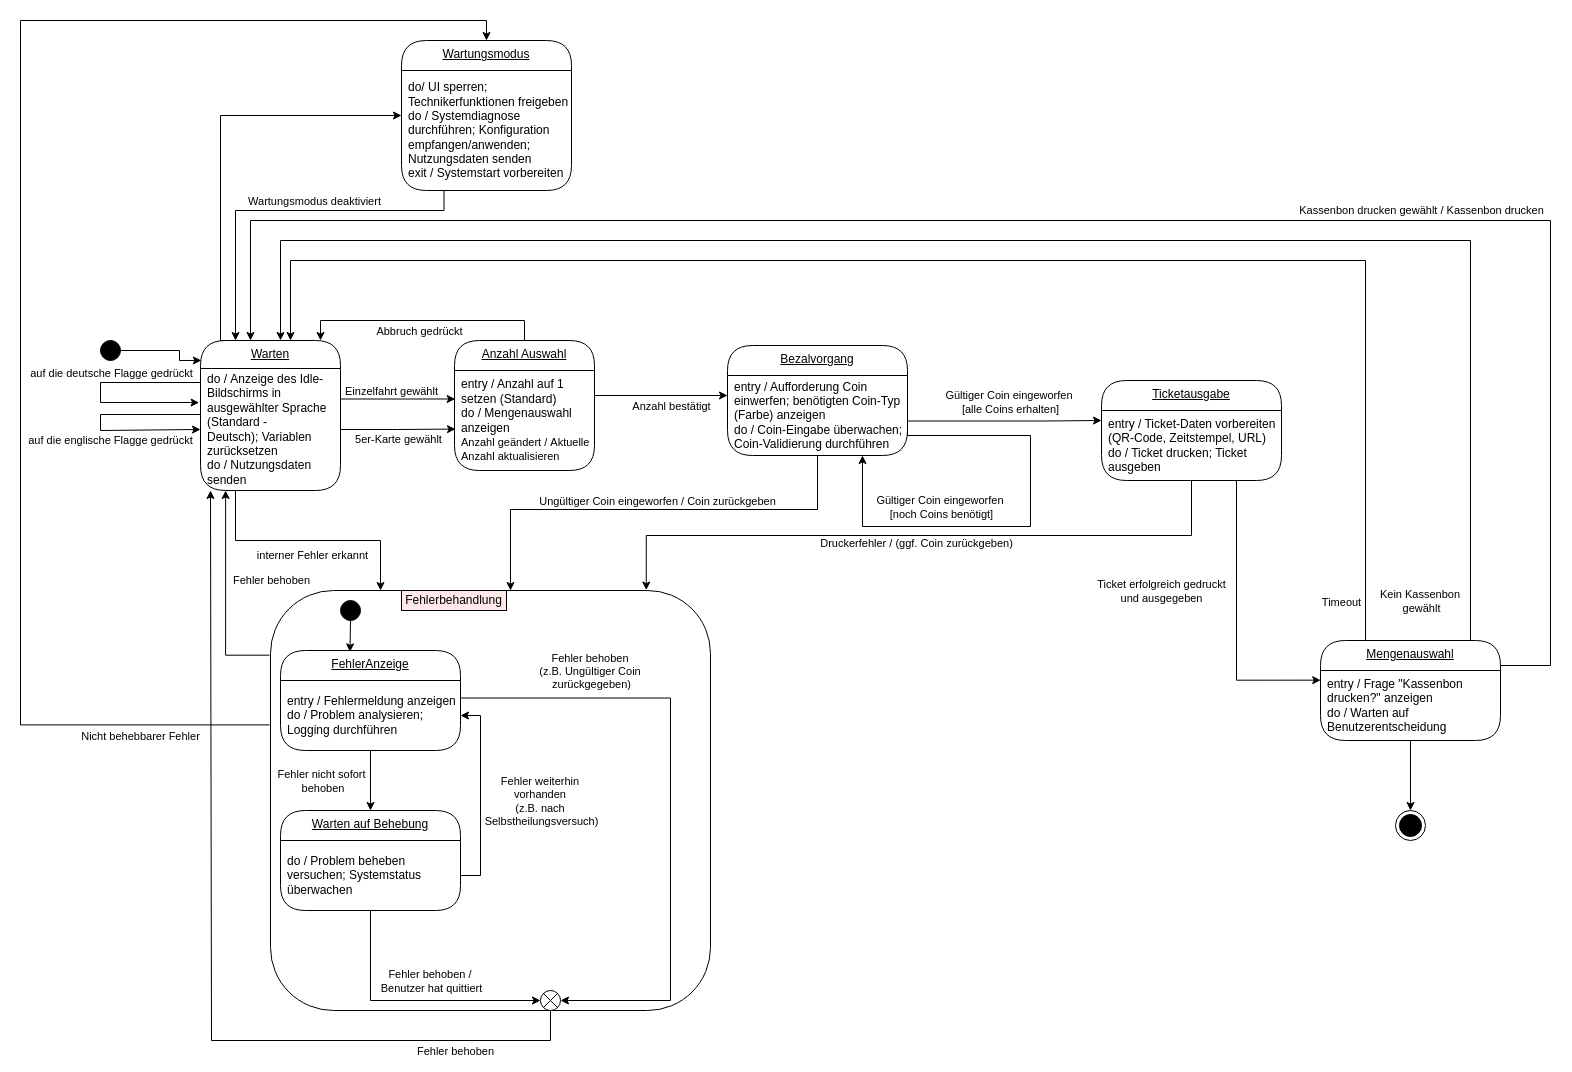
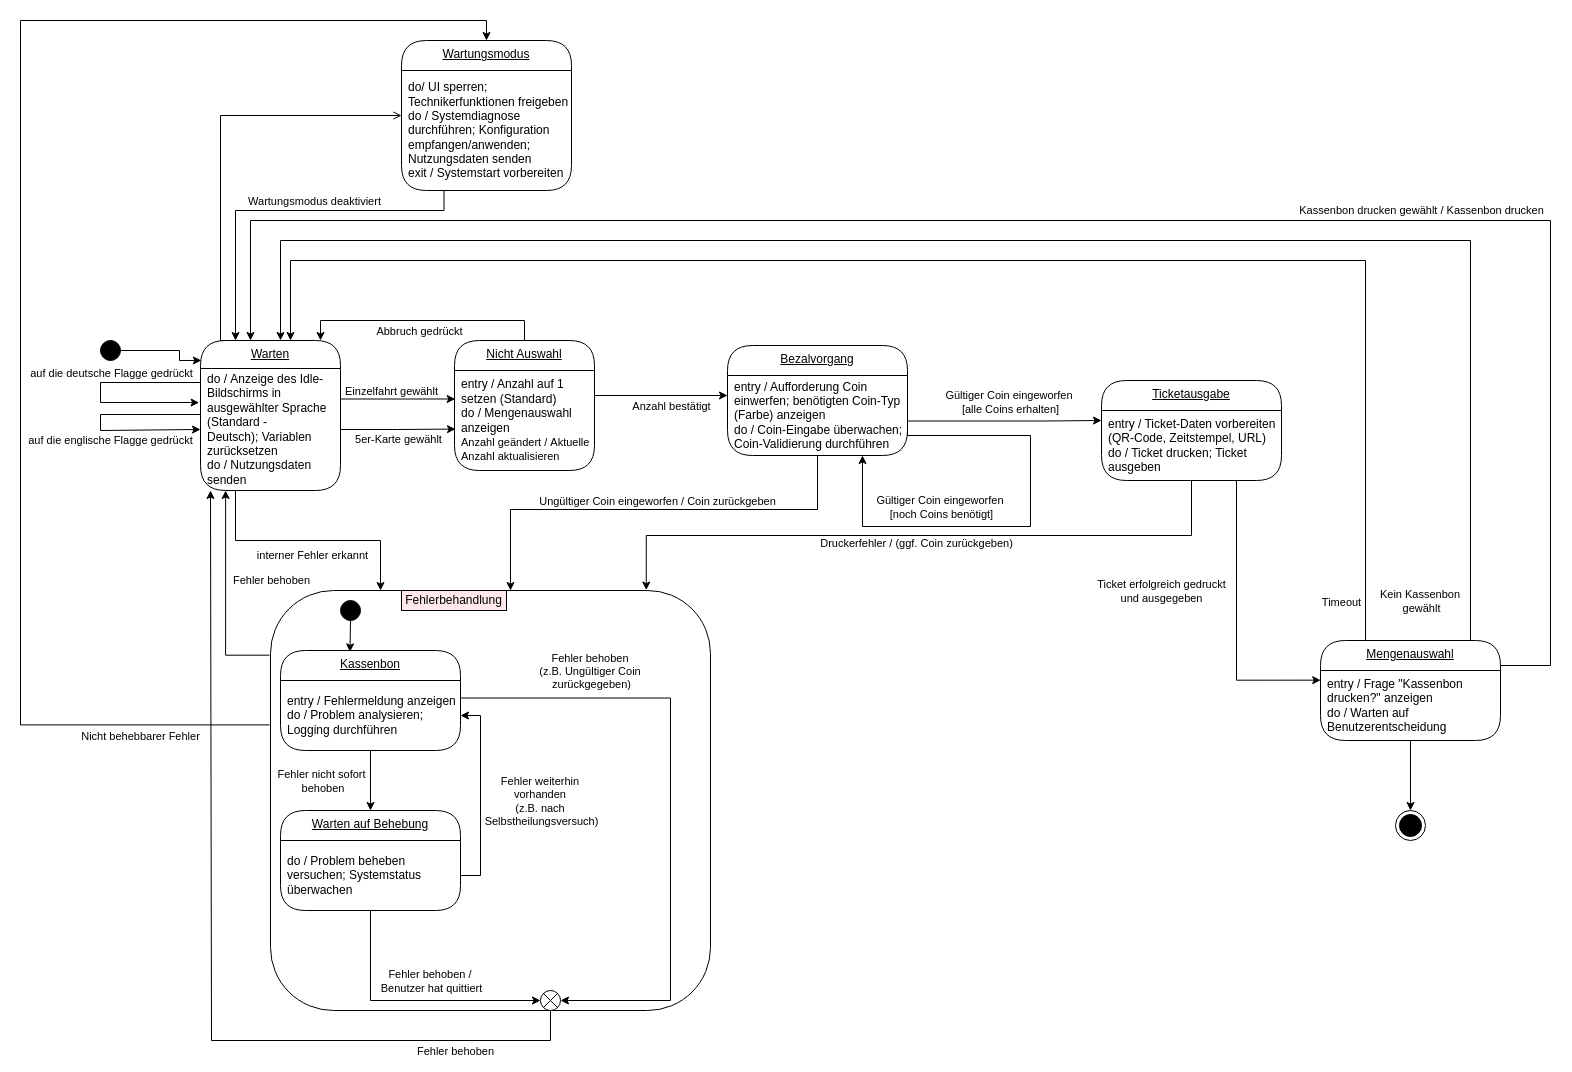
(393, 116) -> (394, 116)
(525, 355) -> (525, 355)
(371, 665) -> (371, 665)
